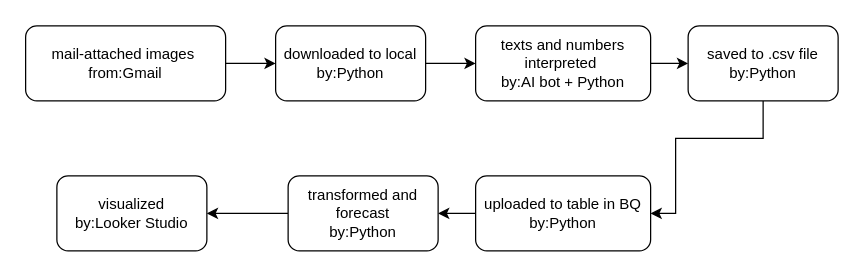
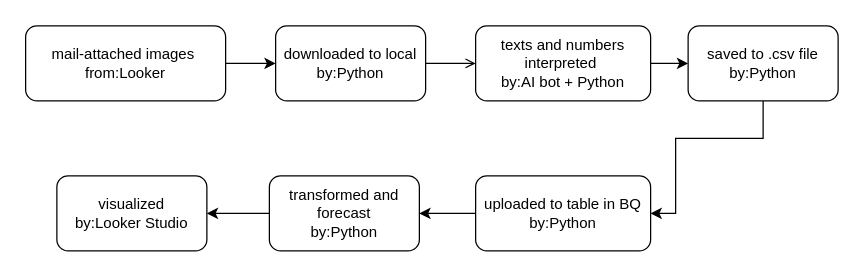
(126, 63) -> (126, 63)
(466, 63) -> (468, 63)
(363, 213) -> (344, 213)
